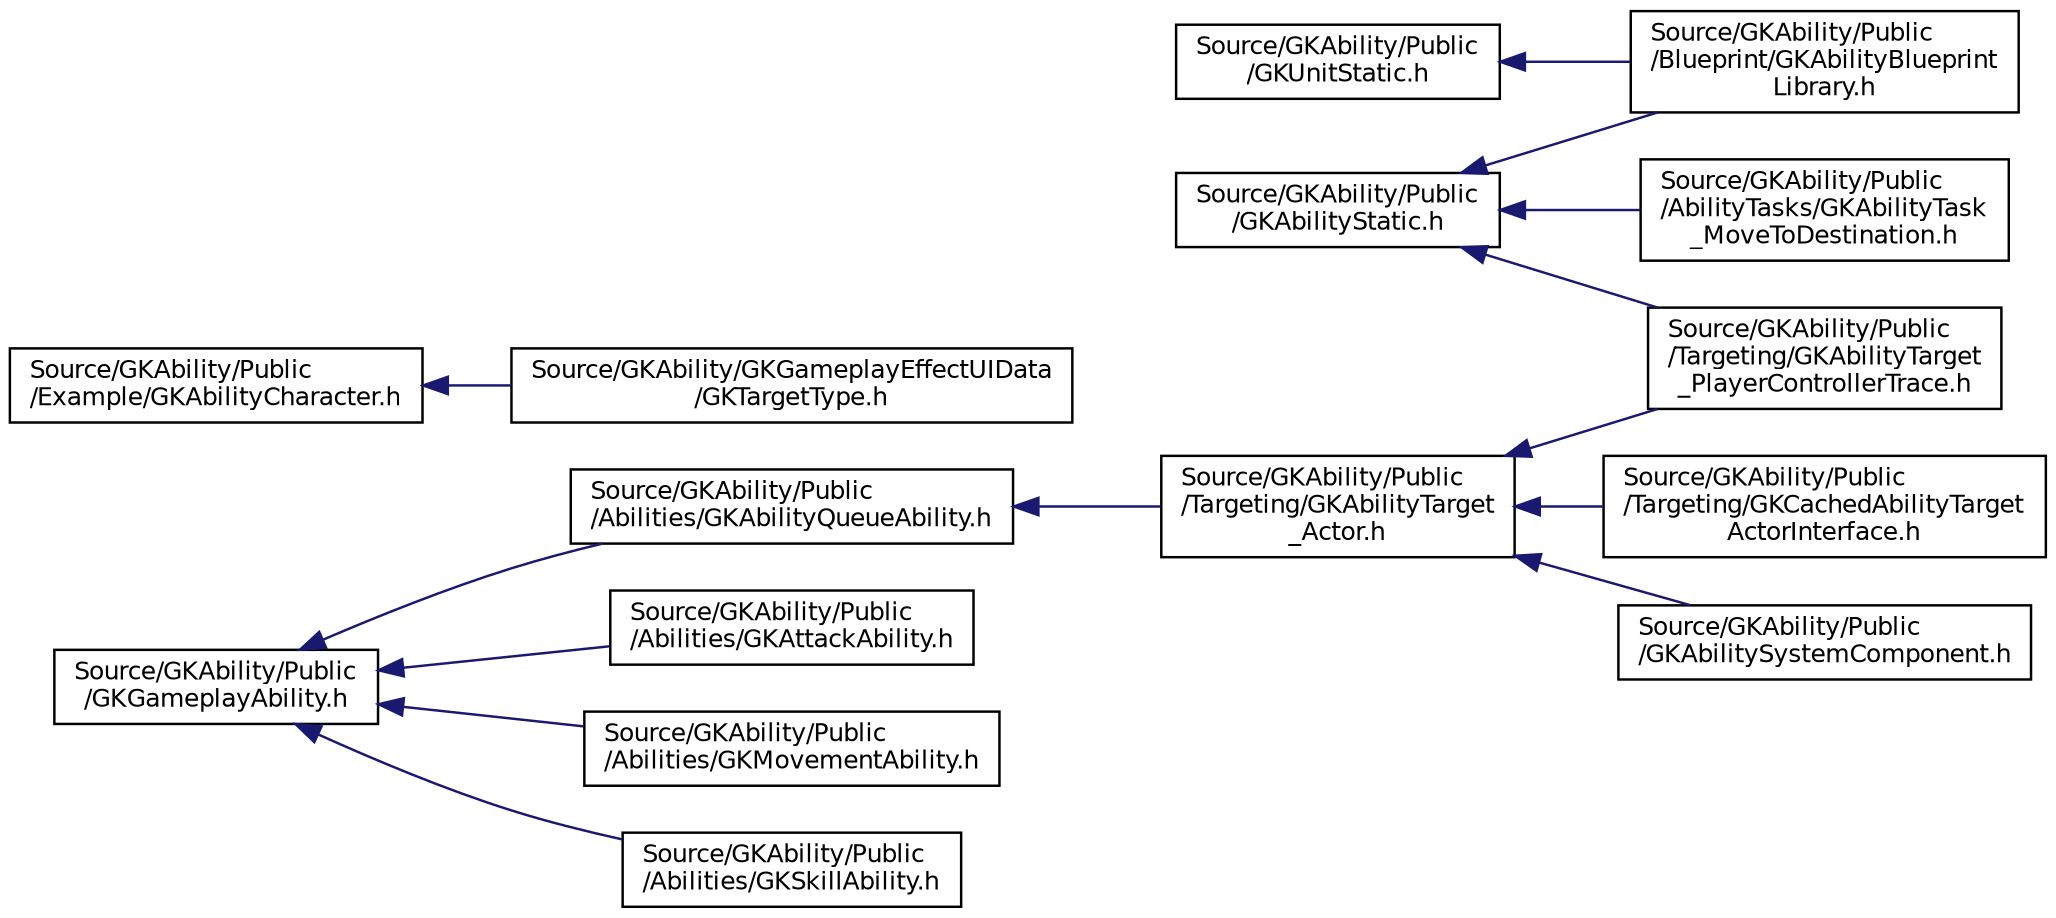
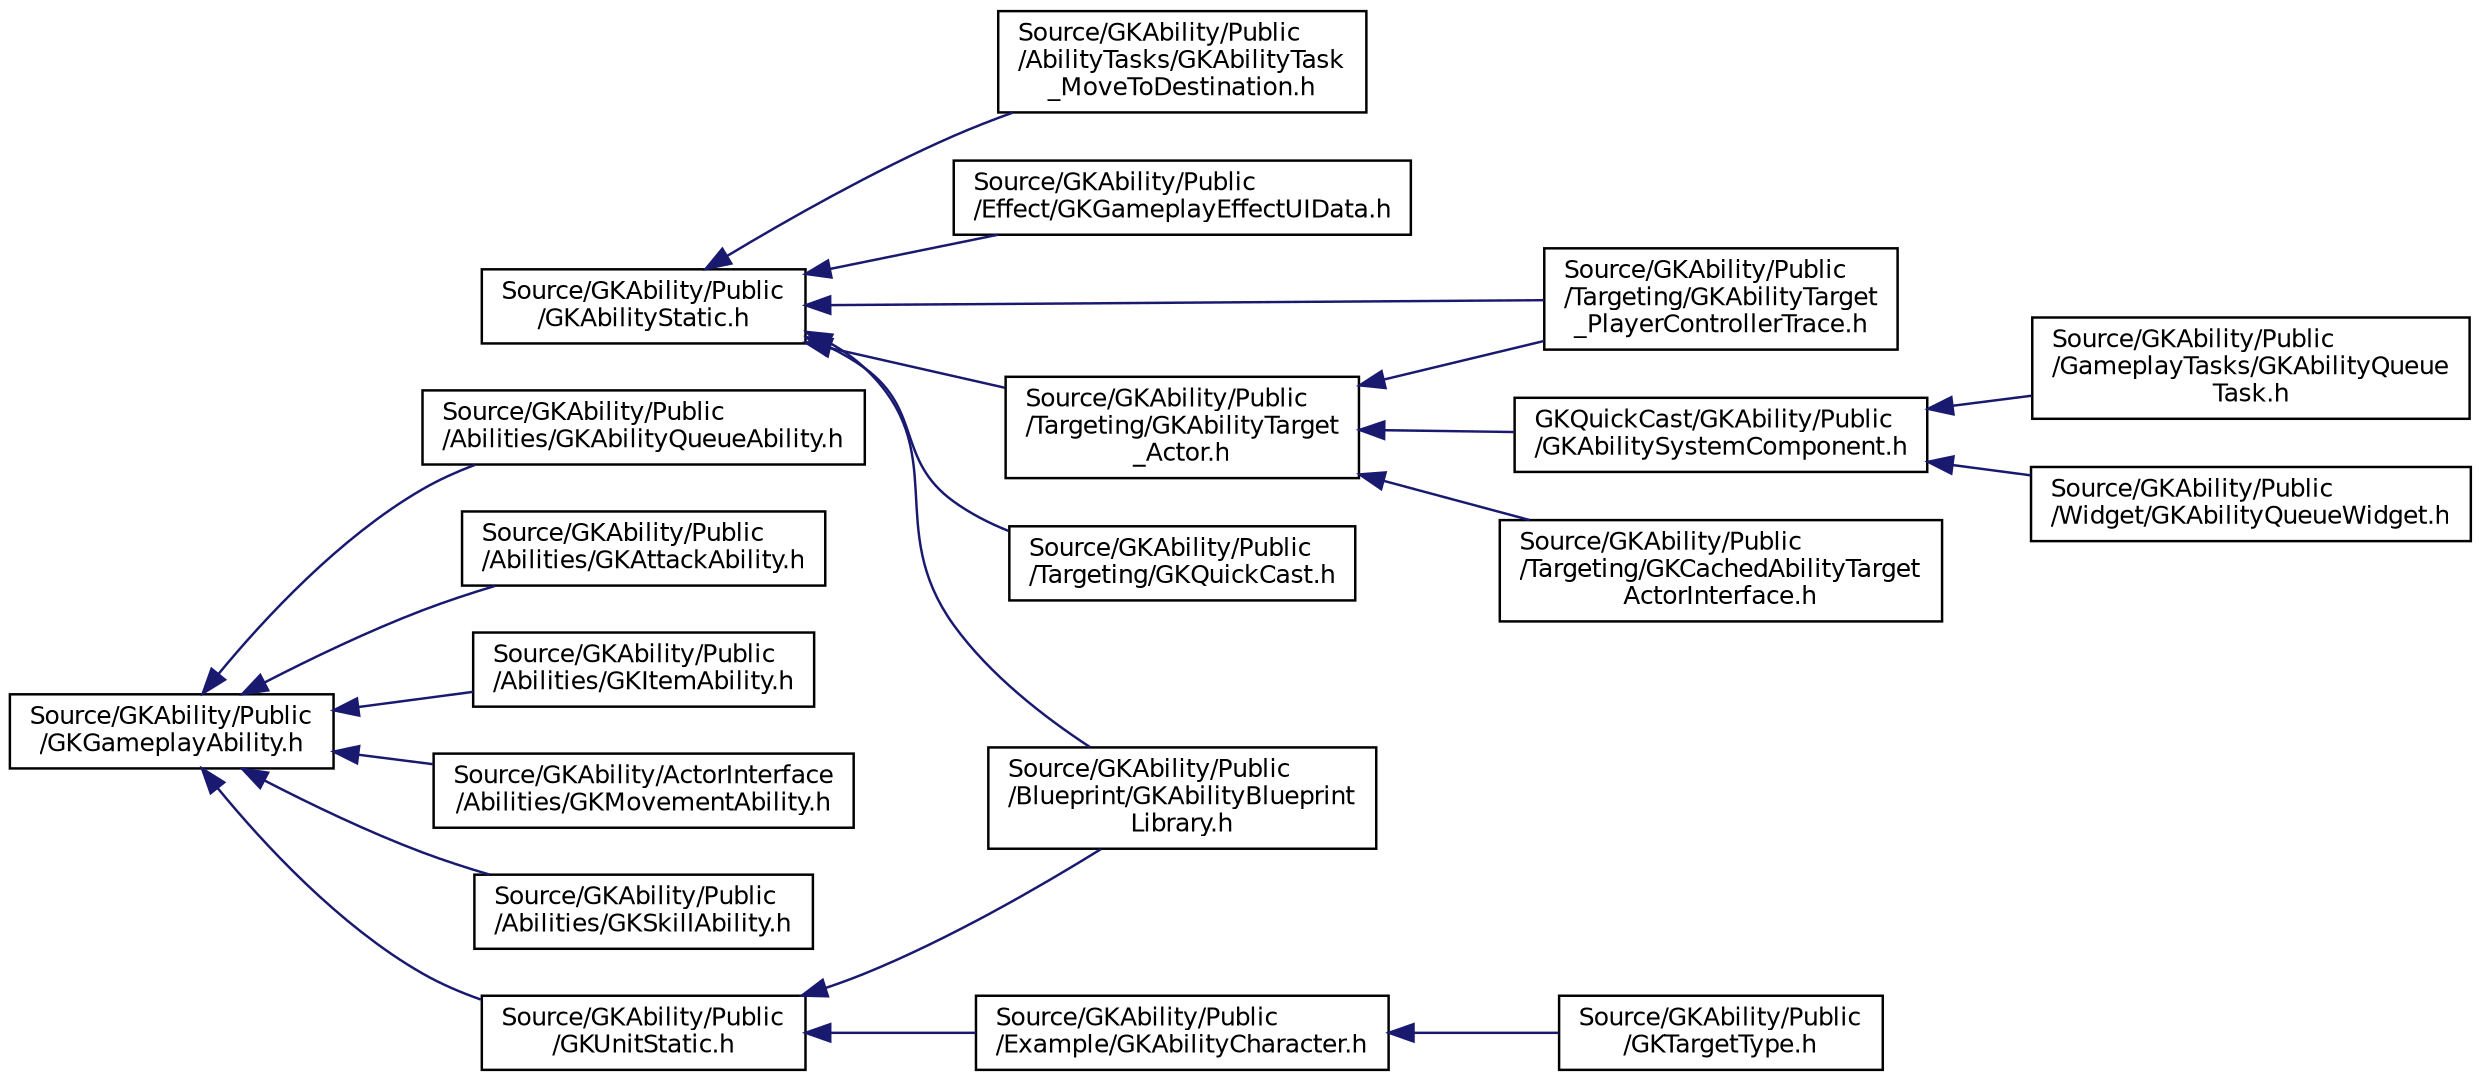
none -> (1182, 198)
none -> (2251, 368)
(792, 385) -> (1721, 1033)
none -> (2251, 504)
(1100, 507) -> (918, 368)
none -> (1182, 563)
(1825, 642) -> (1721, 435)
none -> (644, 670)
(792, 749) -> (644, 791)
none -> (336, 911)
none -> (903, 1033)
